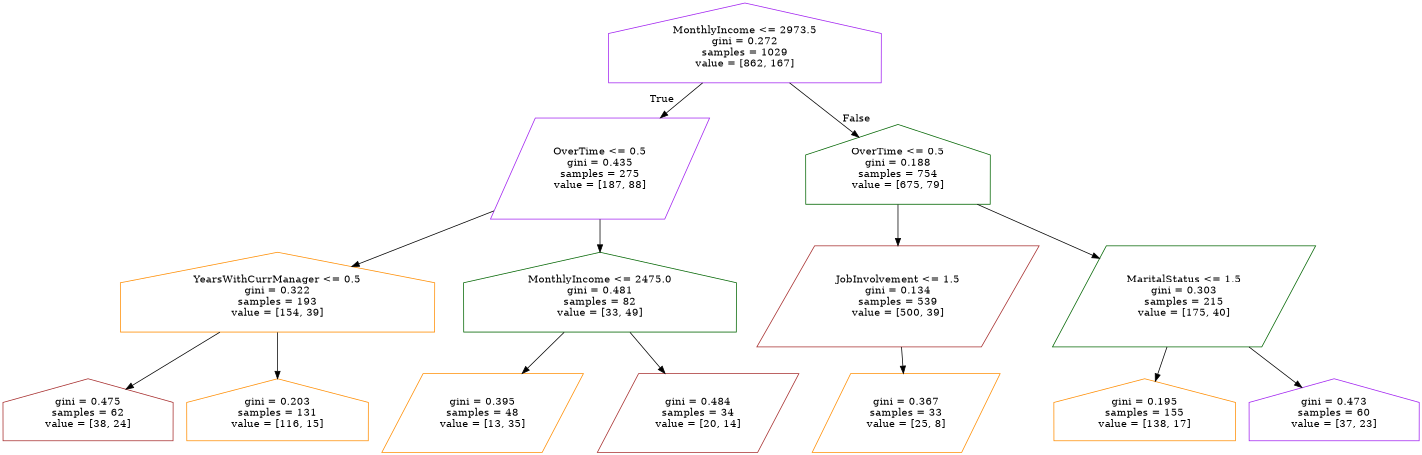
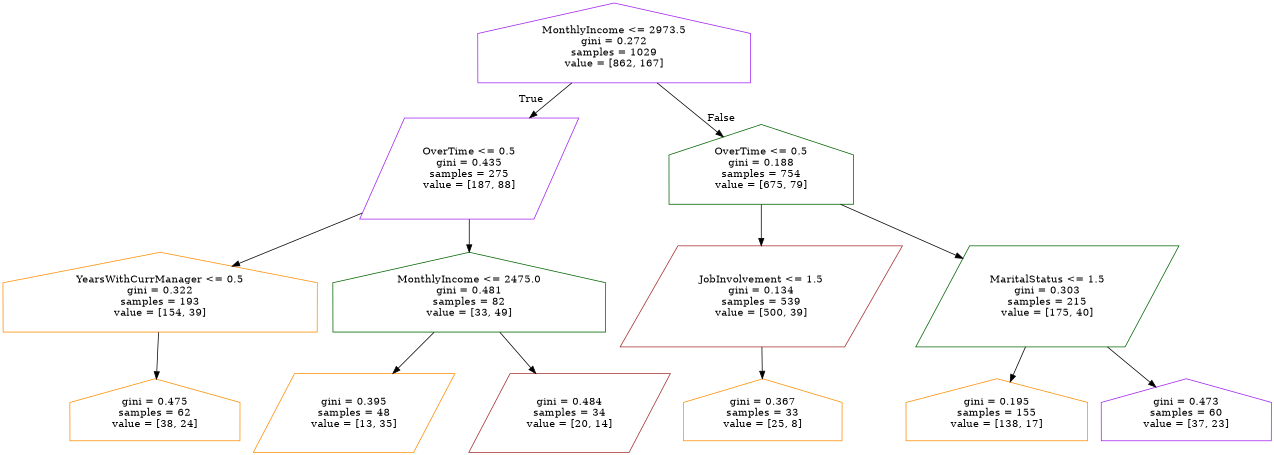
(88, 413) -> (155, 413)
(278, 413) -> none
(906, 413) -> (763, 413)
